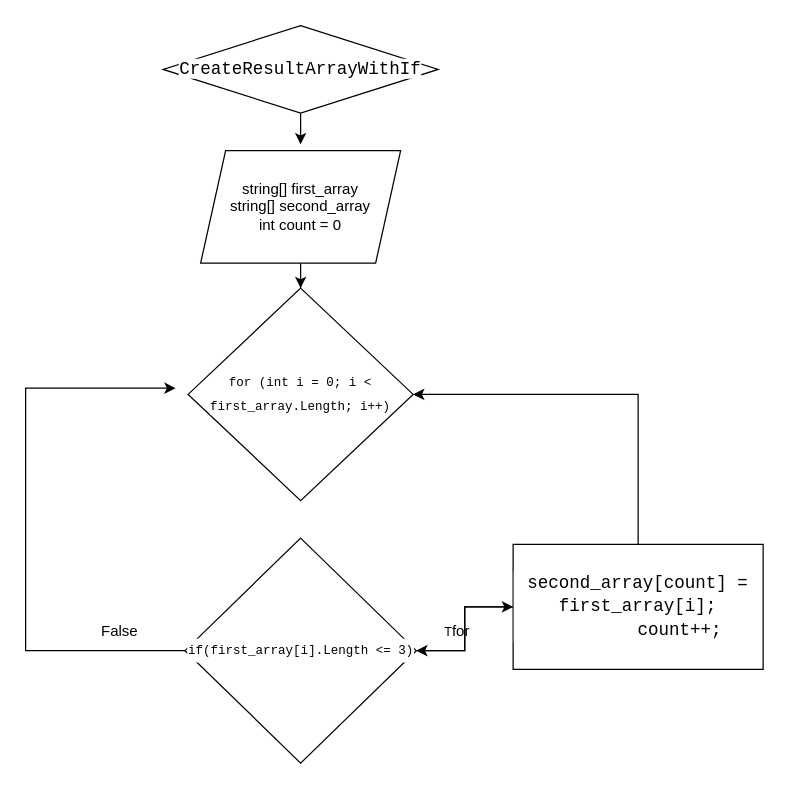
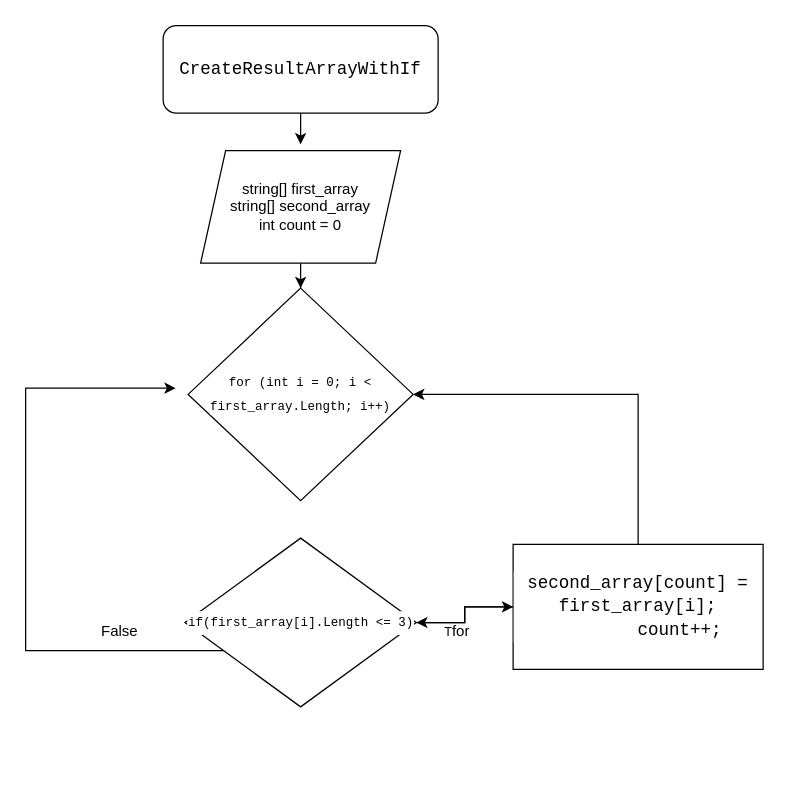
(301, 69) -> (301, 69)
(301, 651) -> (301, 623)
